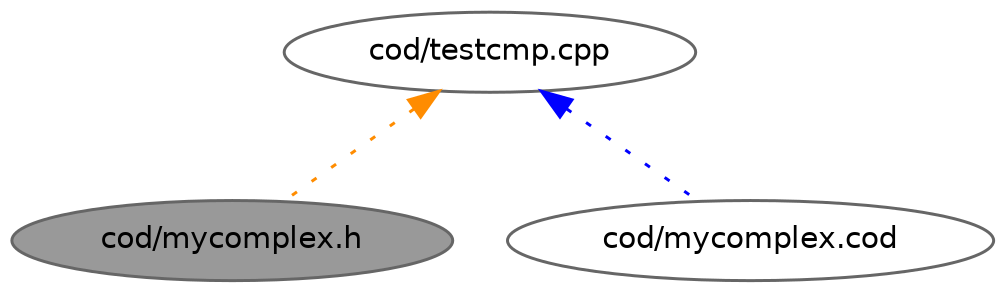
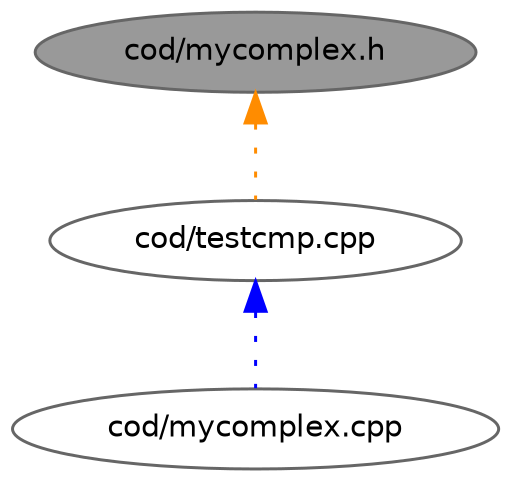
(349, 155) -> (256, 162)
(751, 241) -> (256, 429)
